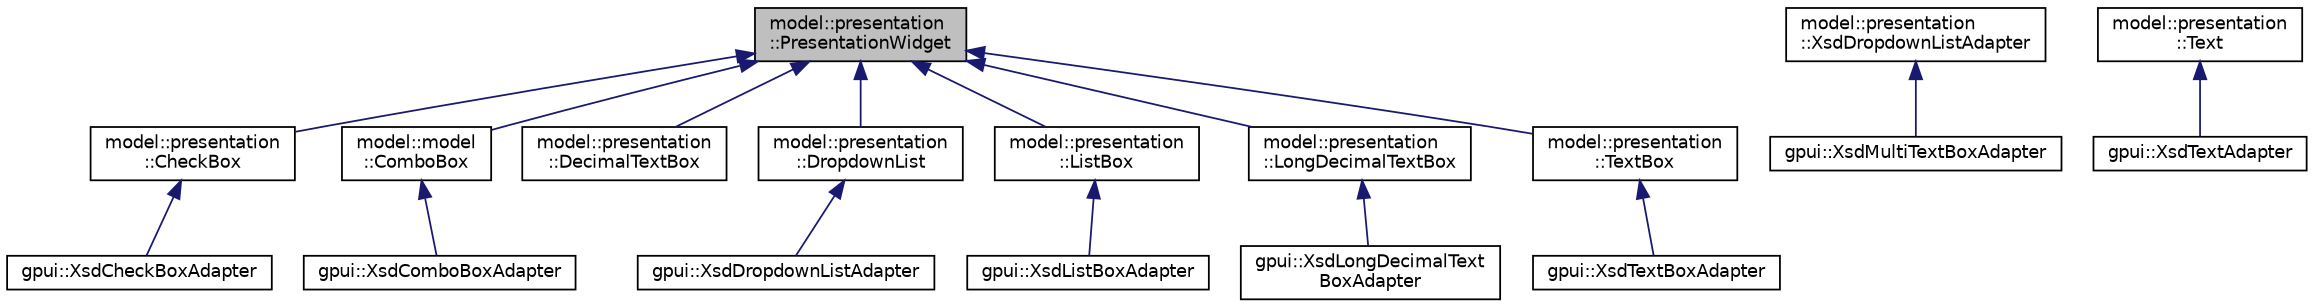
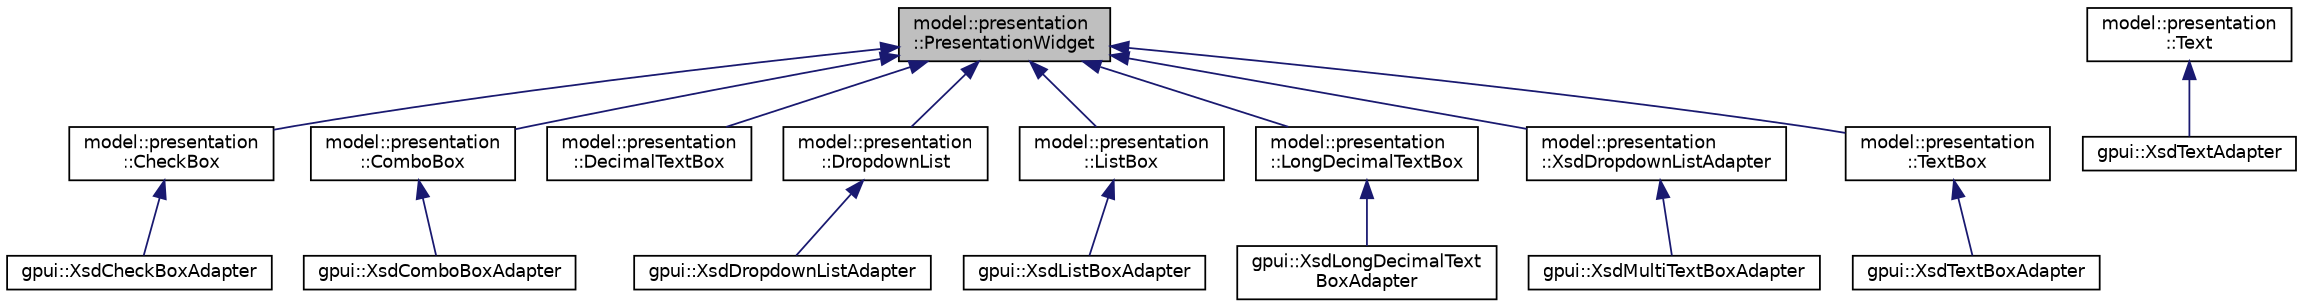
none -> (1328, 94)
(417, 154) -> (413, 154)
